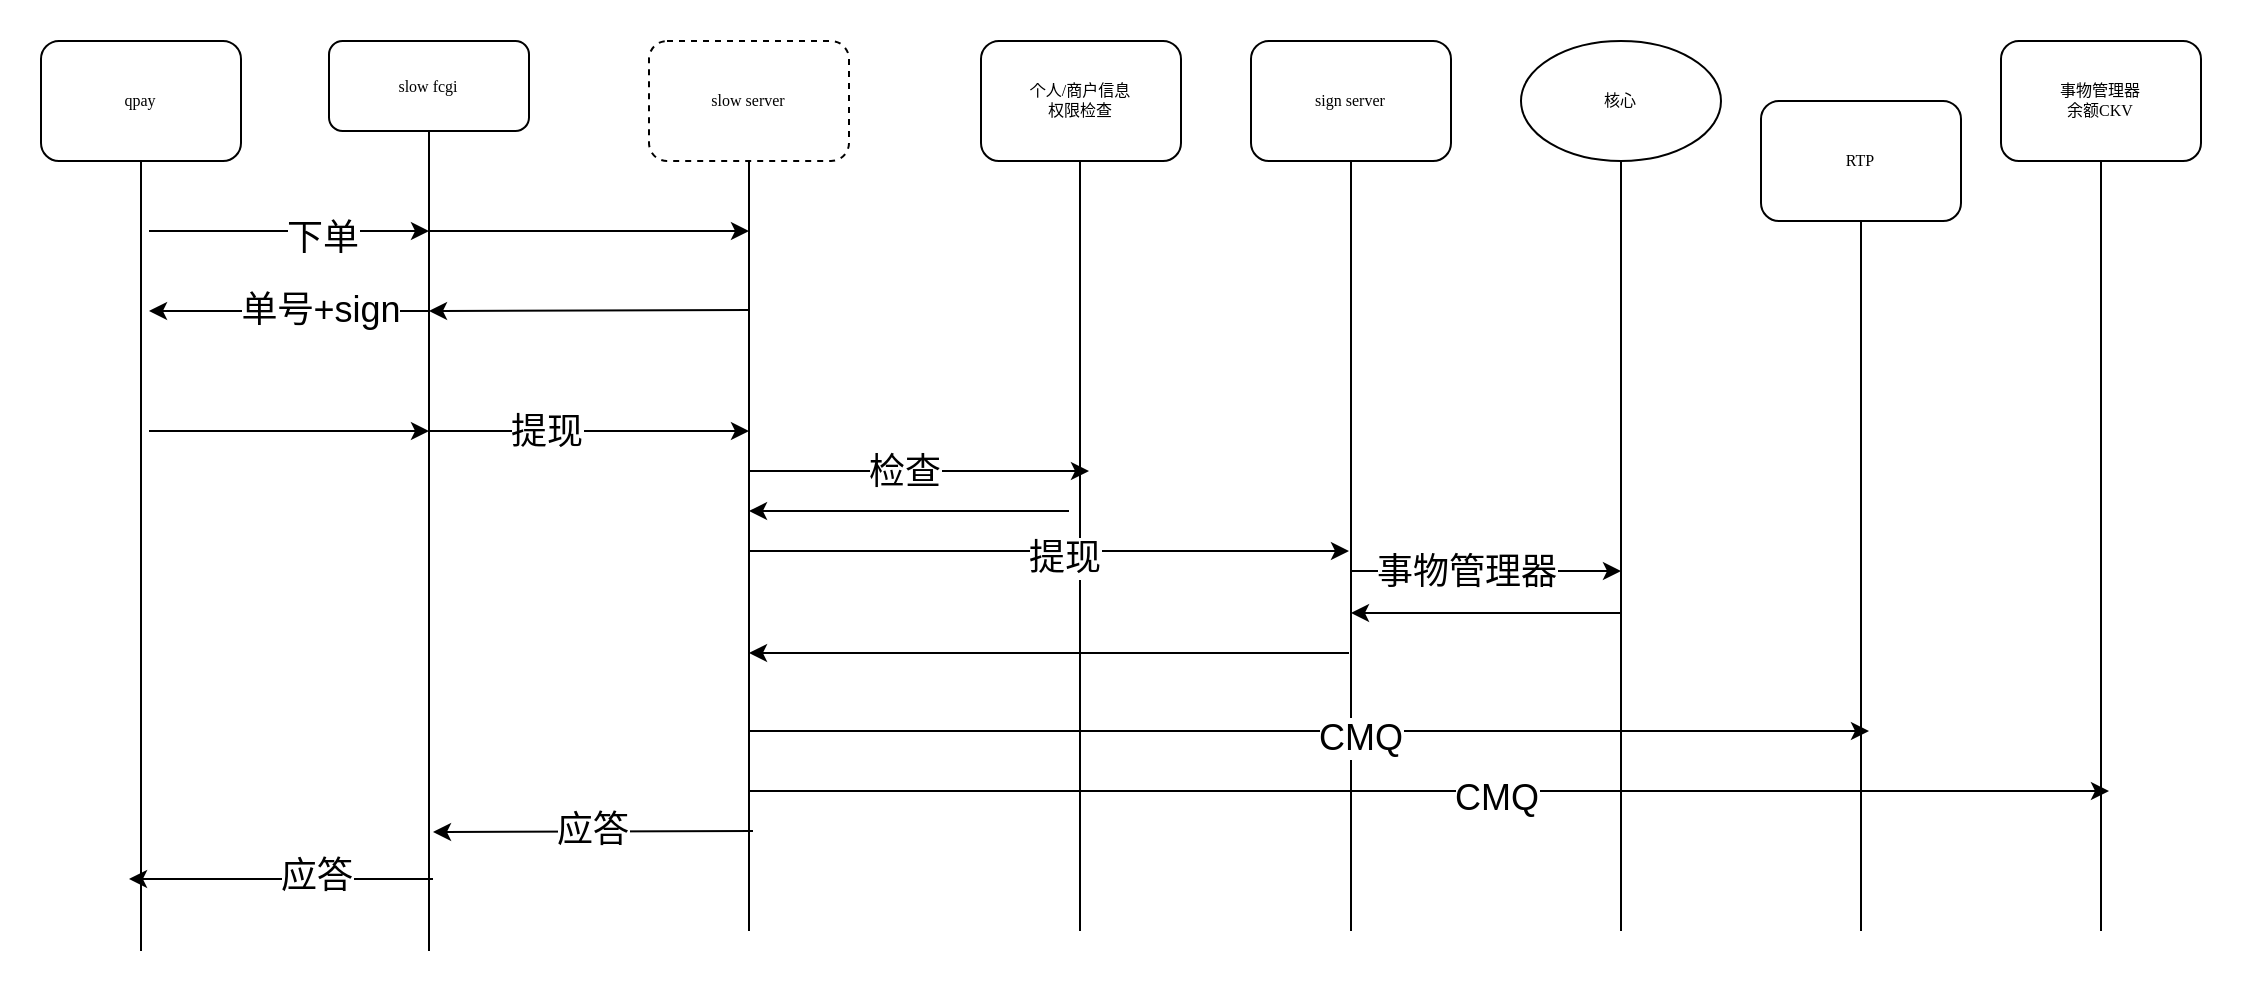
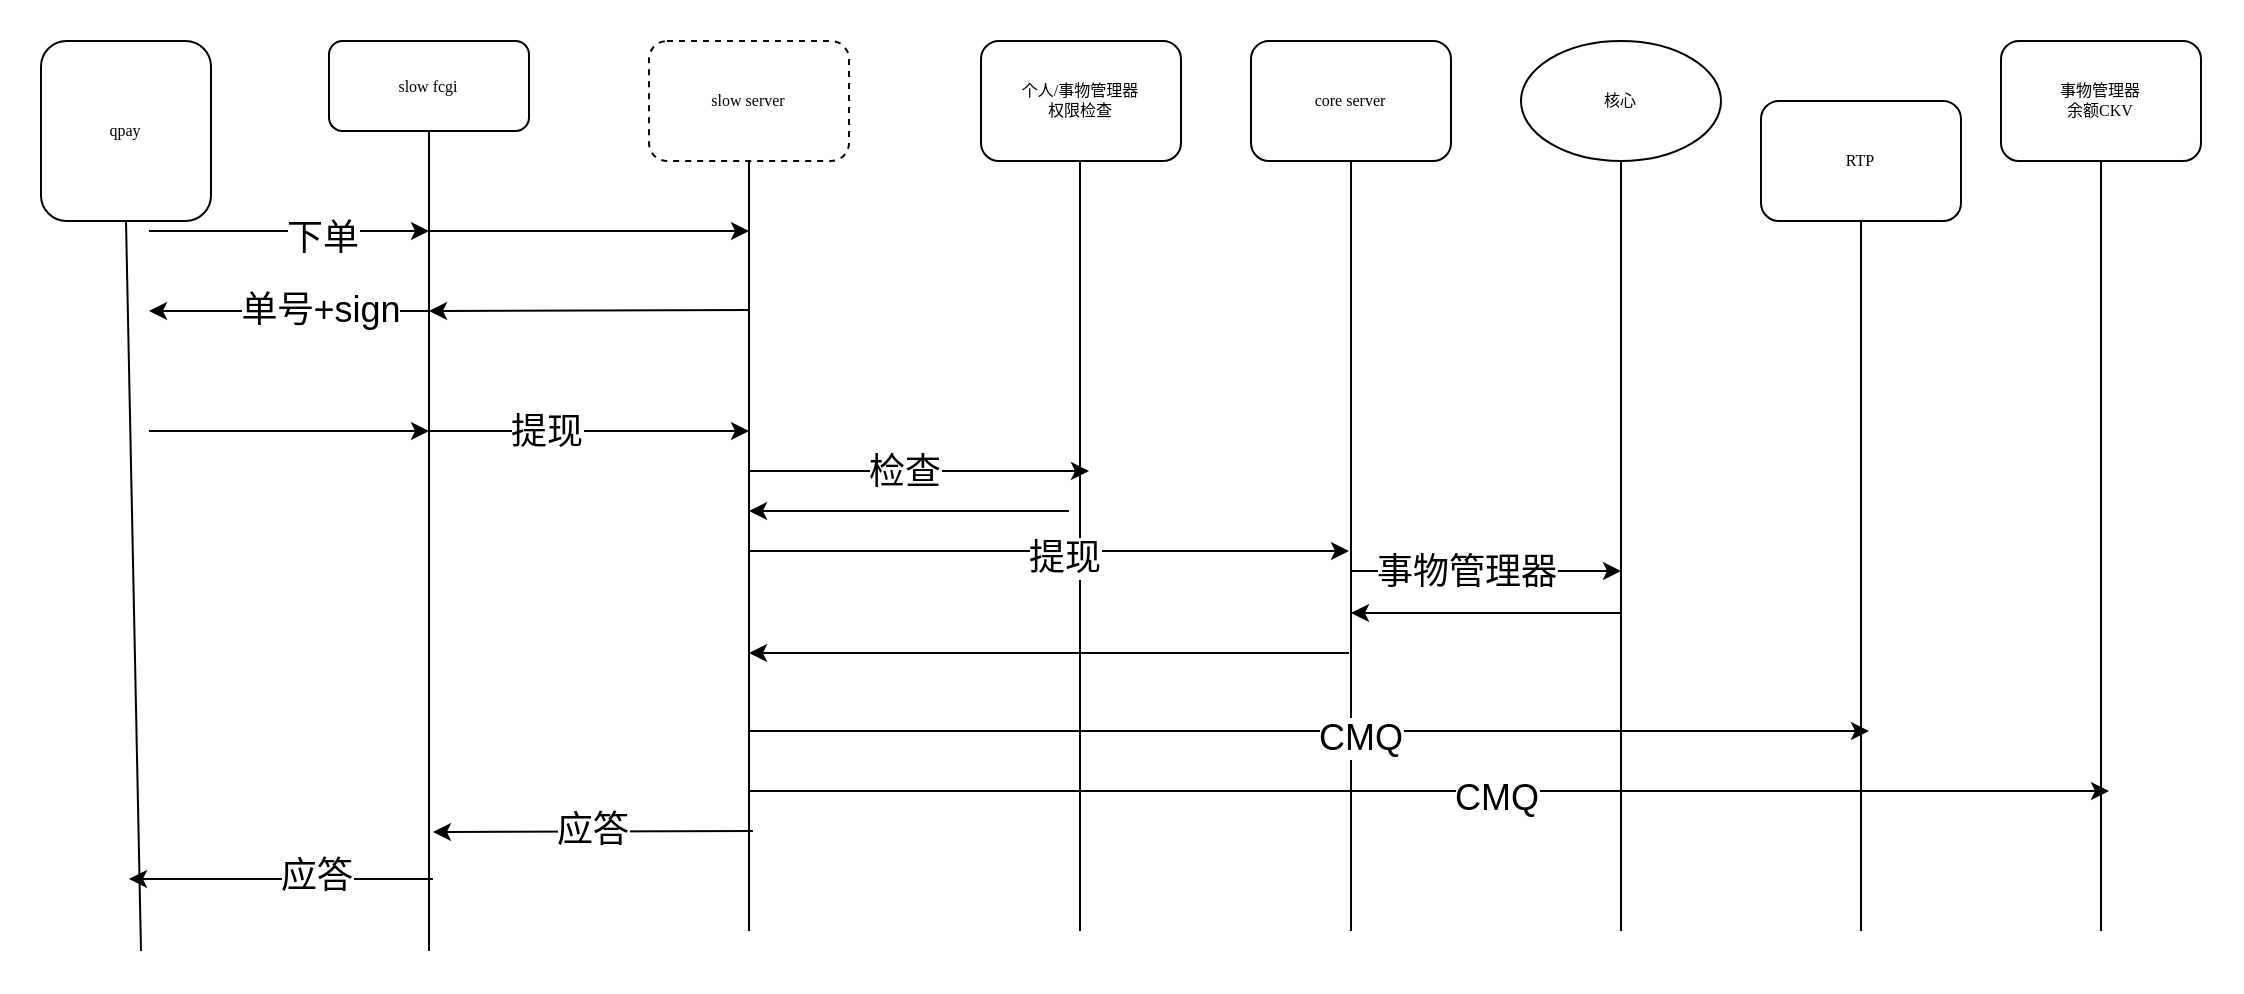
(141, 101) -> (126, 131)
(1081, 101) -> (1081, 101)
(1351, 101) -> (1351, 101)
